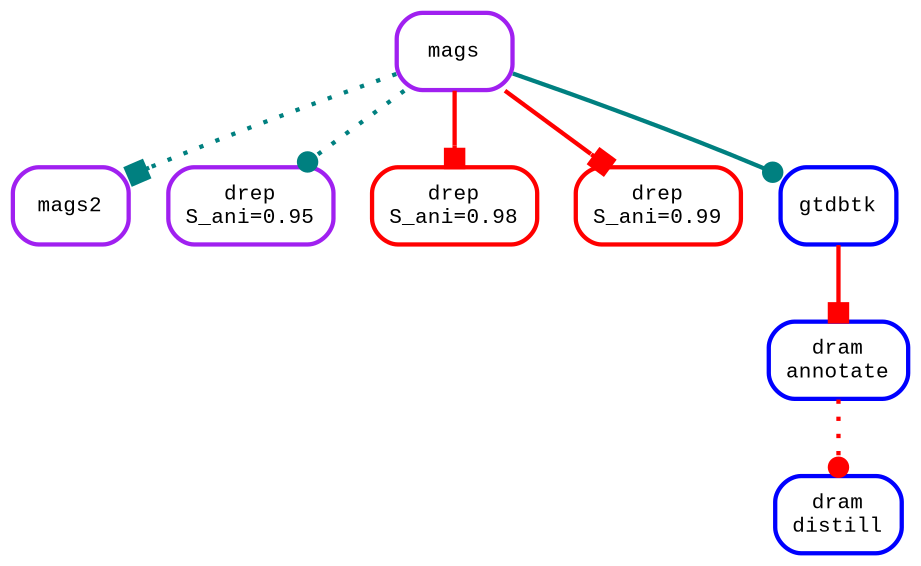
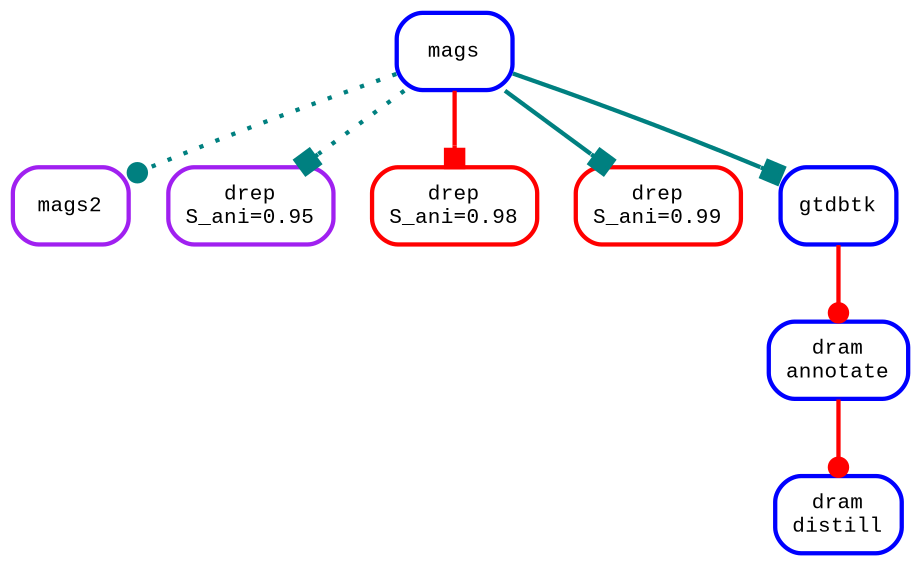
(455, 51) -> (455, 51)
(272, 119) -> (270, 120)
(640, 119) -> (637, 119)
(548, 122) -> (548, 122)
(360, 124) -> (361, 122)
(838, 273) -> (838, 275)
(838, 429) -> (838, 429)
